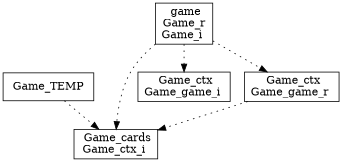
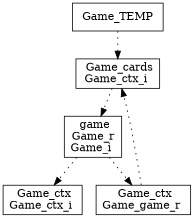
(127, 78) -> (108, 99)
(184, 87) -> (43, 200)
